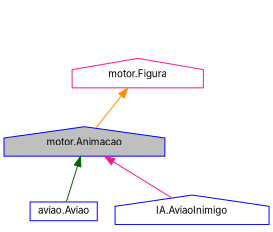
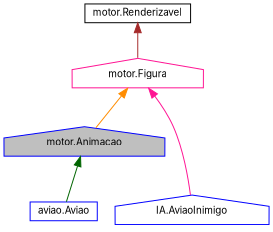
none -> (138, 13)
(142, 180) -> (179, 143)
